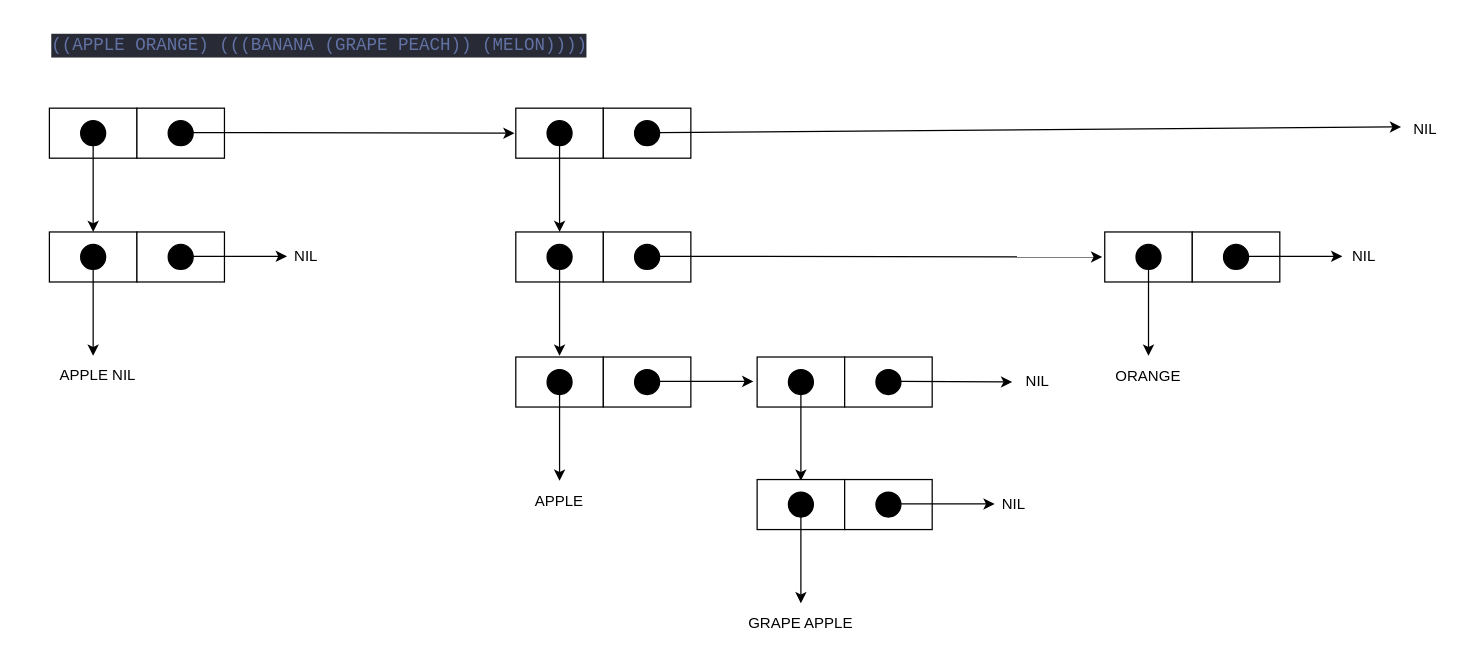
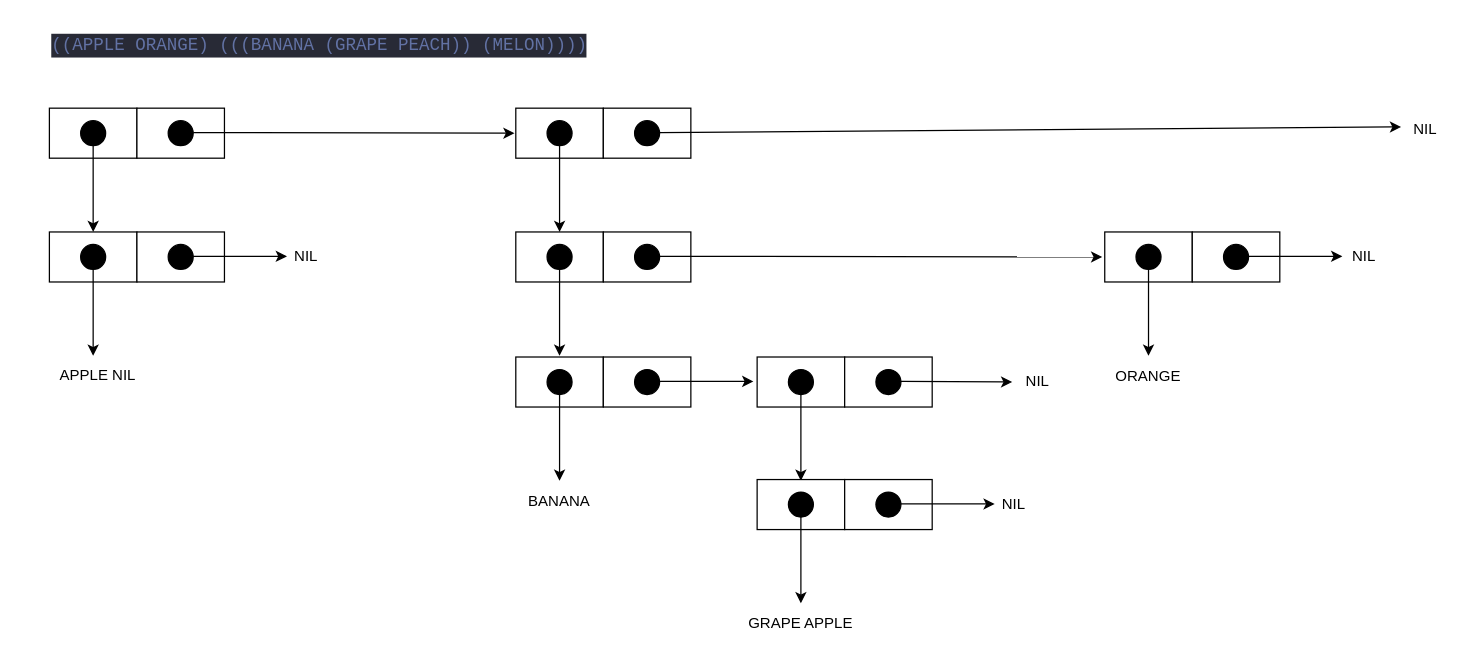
(559, 502) -> (559, 502)
